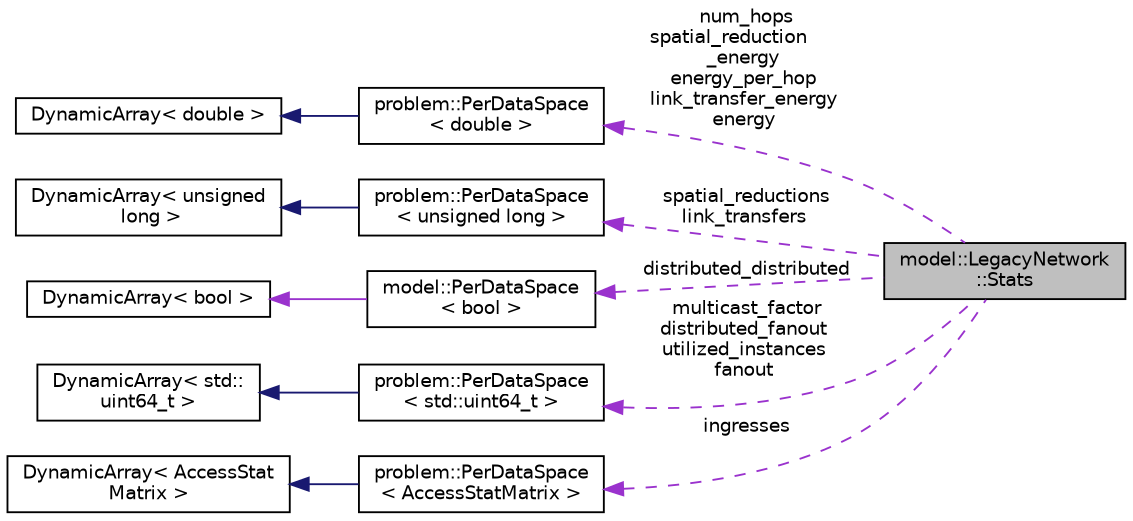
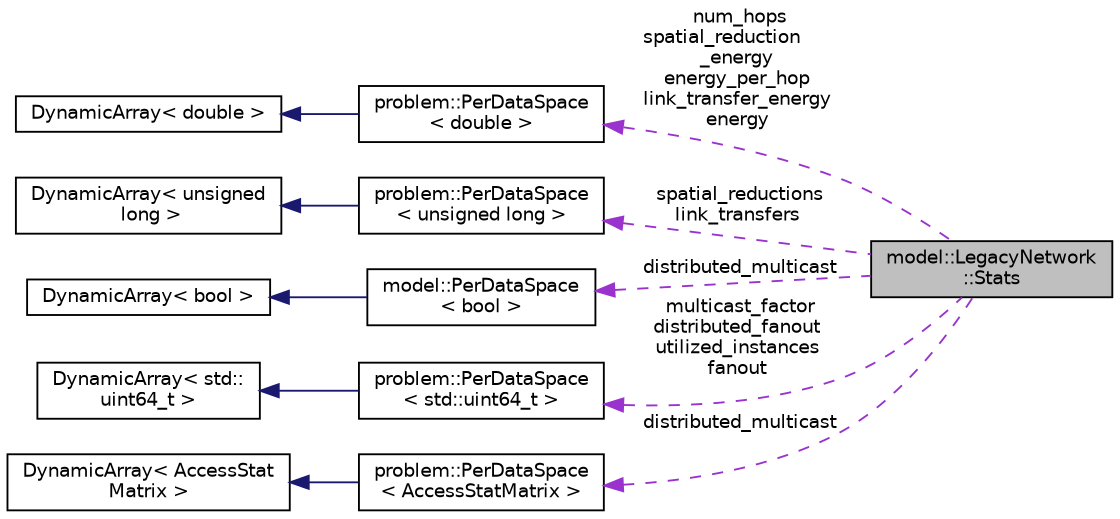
(744, 270) -> (737, 268)
(328, 299) -> (328, 297)
(744, 427) -> (737, 423)
